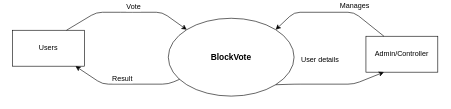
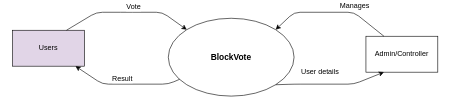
(48, 48) -> (48, 48)
(324, 60) -> (324, 72)
